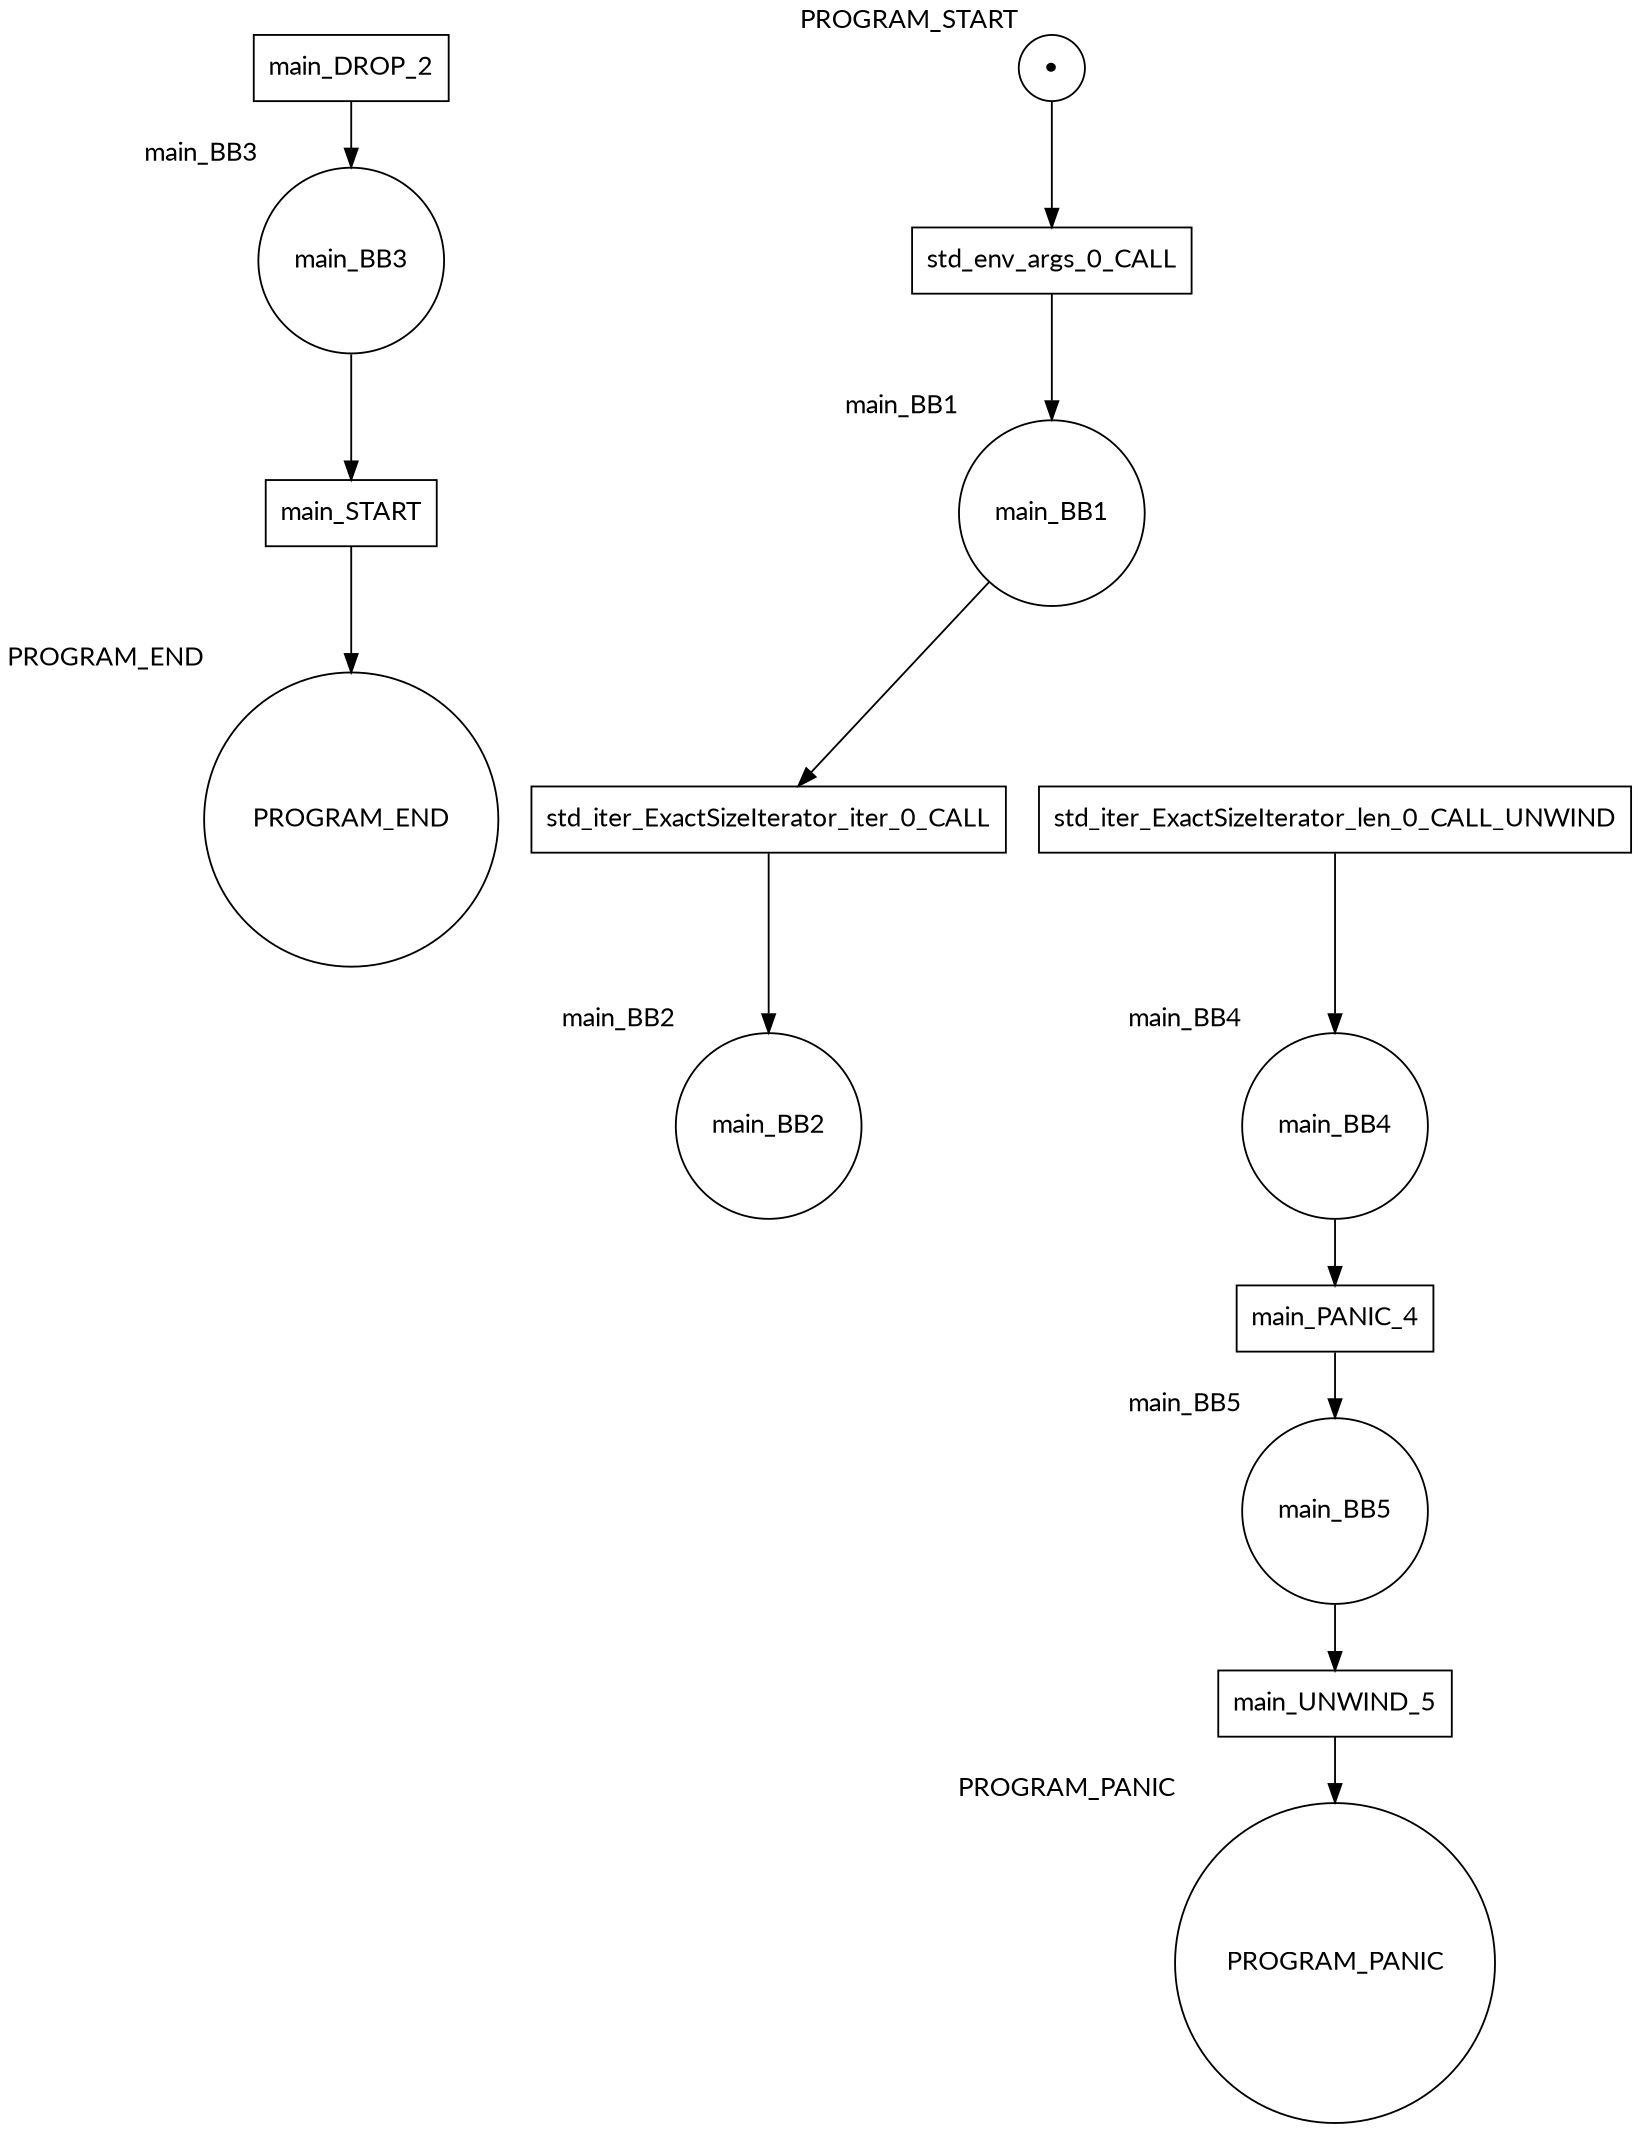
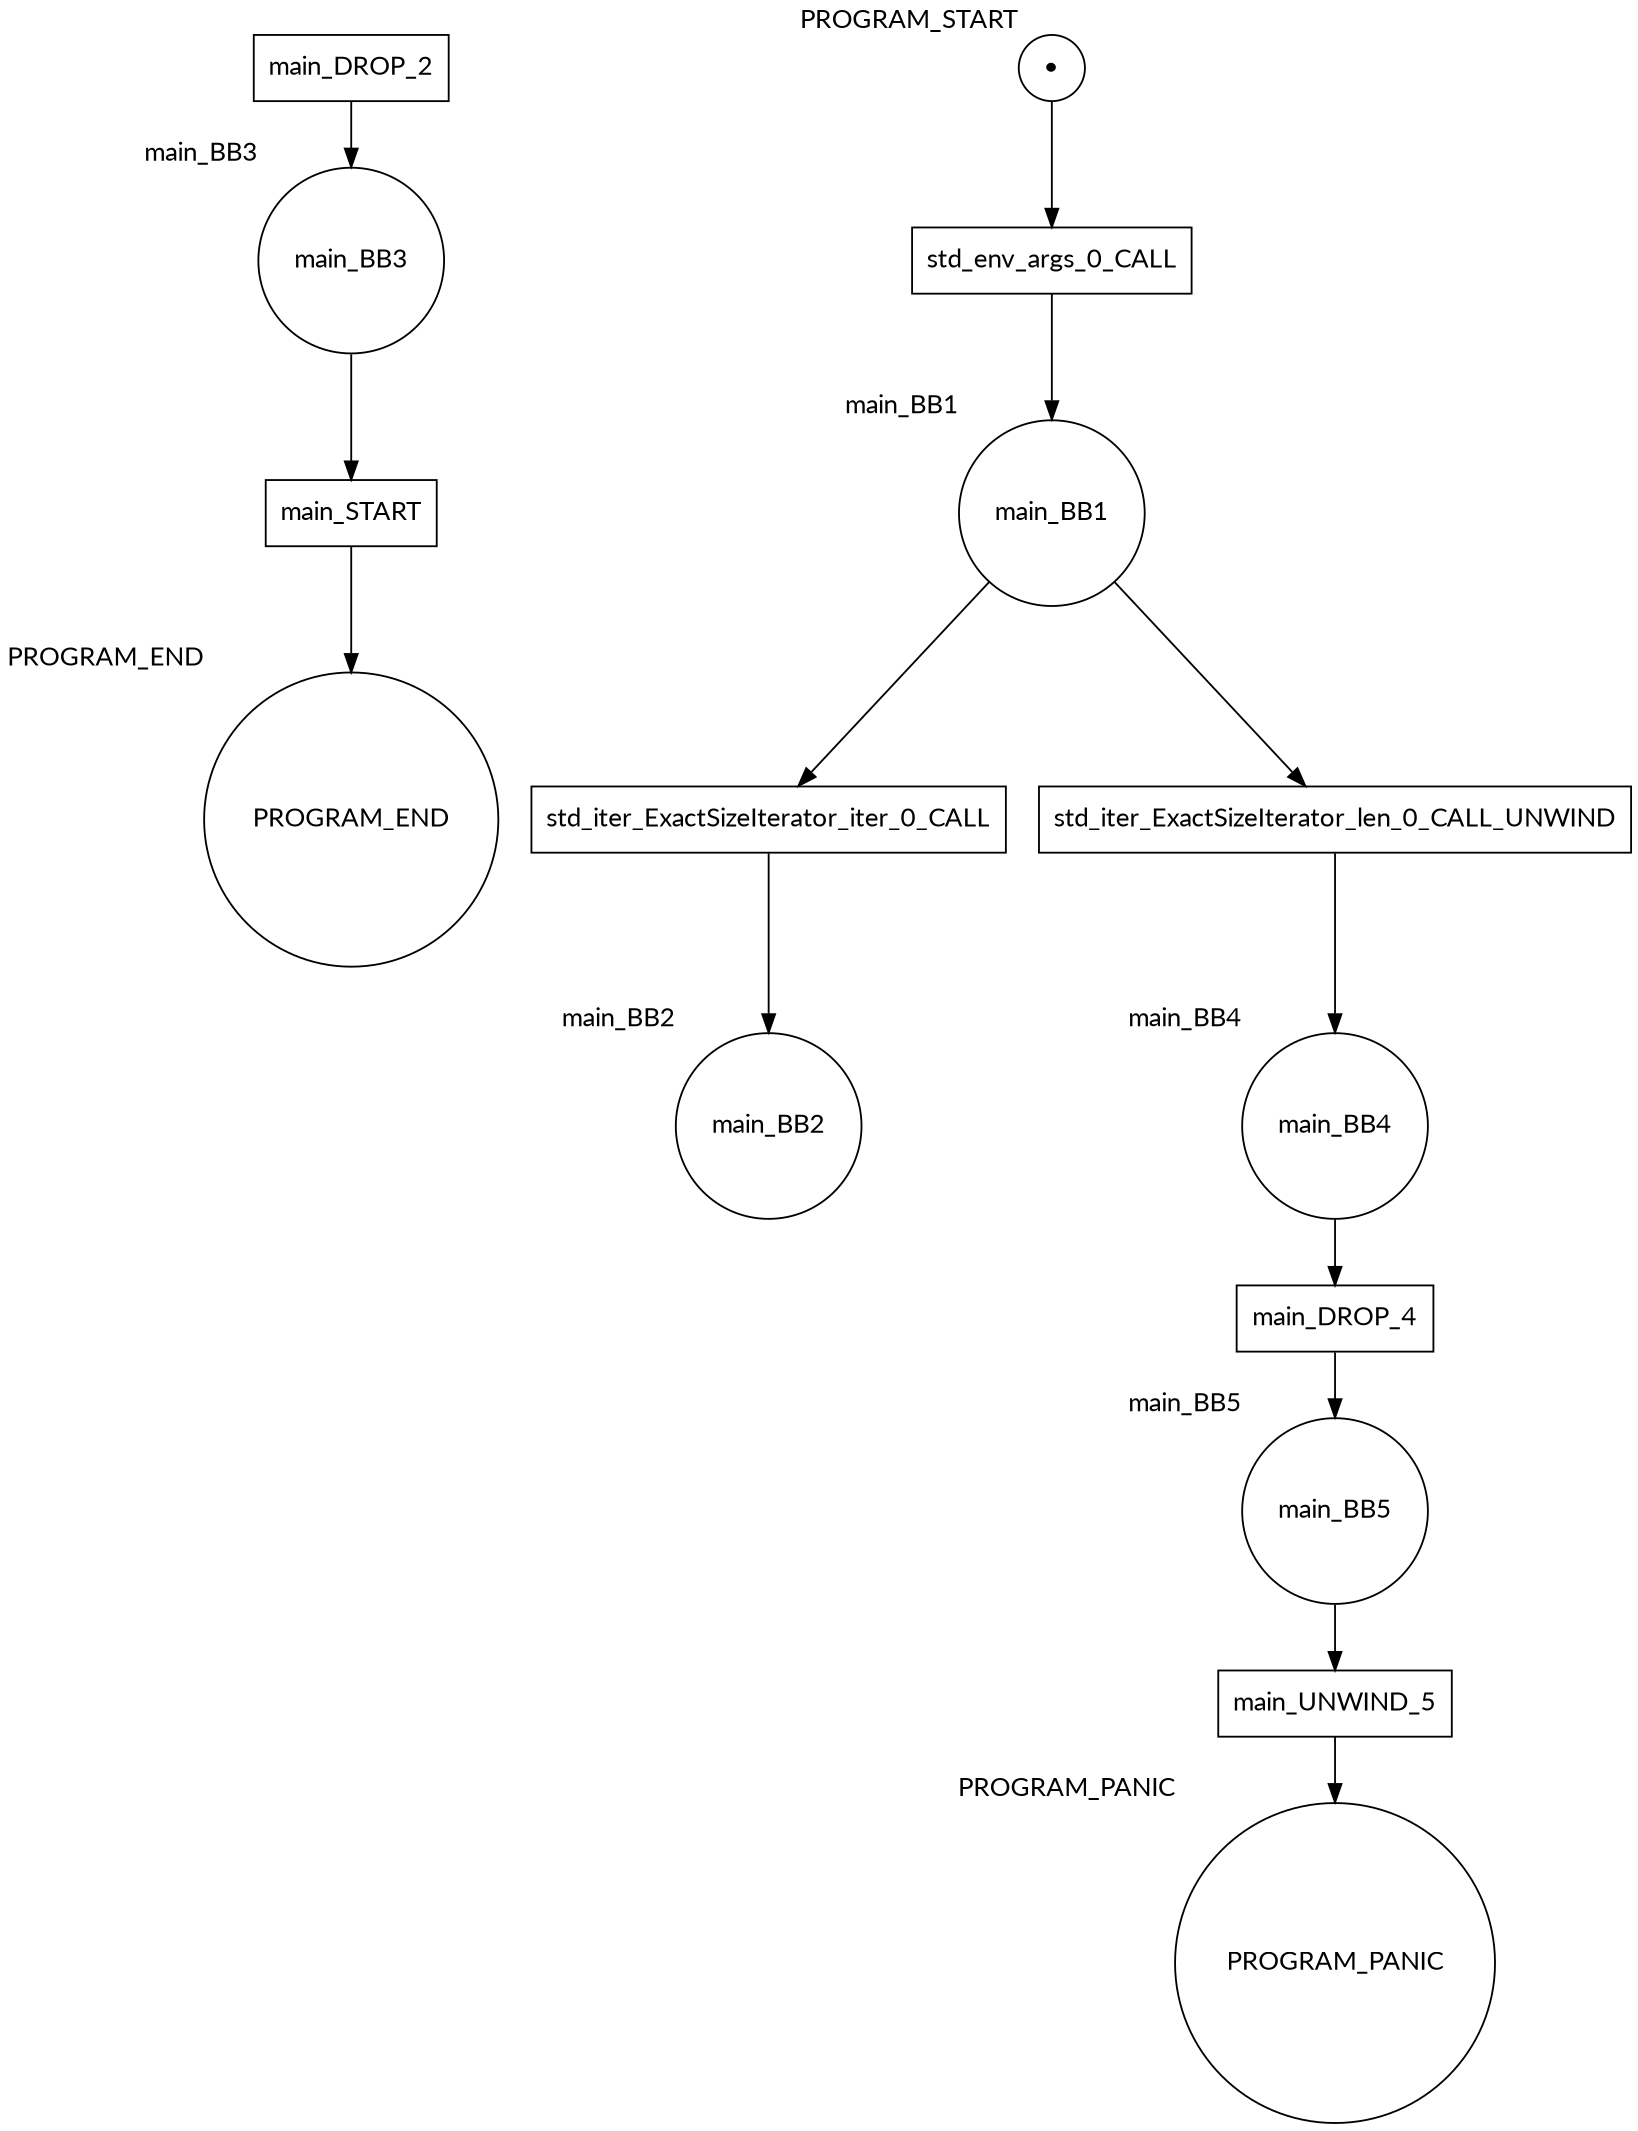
none -> (1203, 677)
(1335, 1319) -> (1335, 1319)
